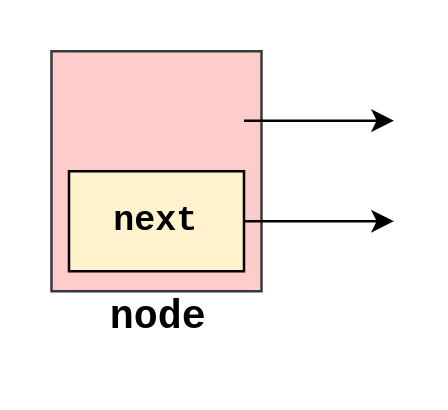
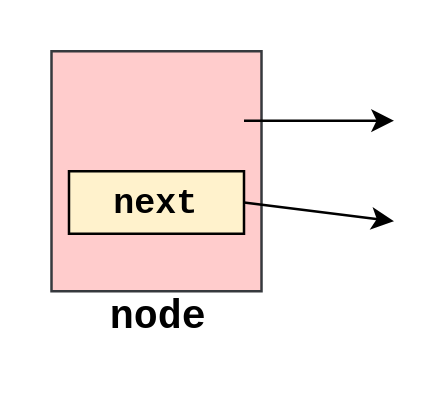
(156, 221) -> (156, 203)
